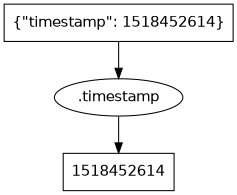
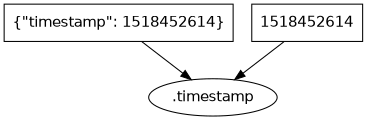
(119, 130) -> (263, 57)
